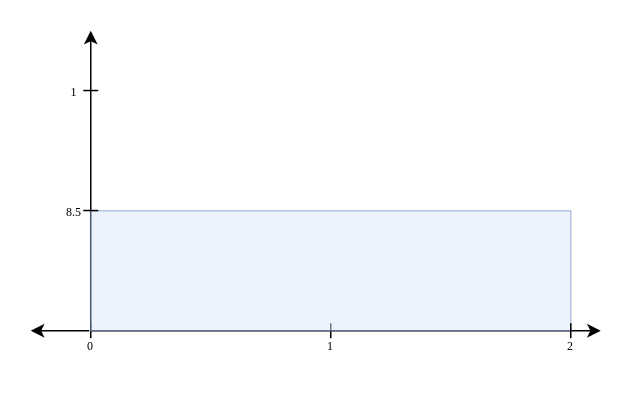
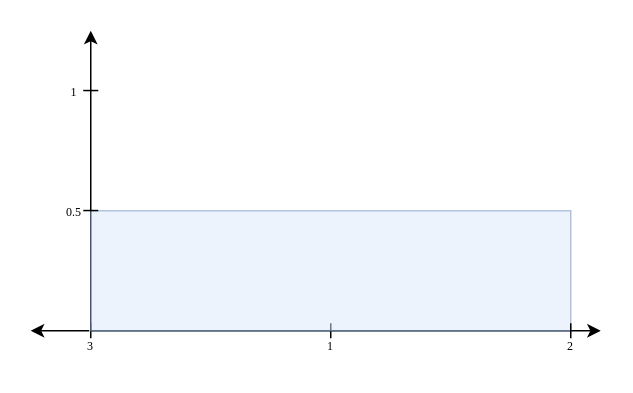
(74, 212) -> (74, 212)
(91, 346) -> (91, 346)
